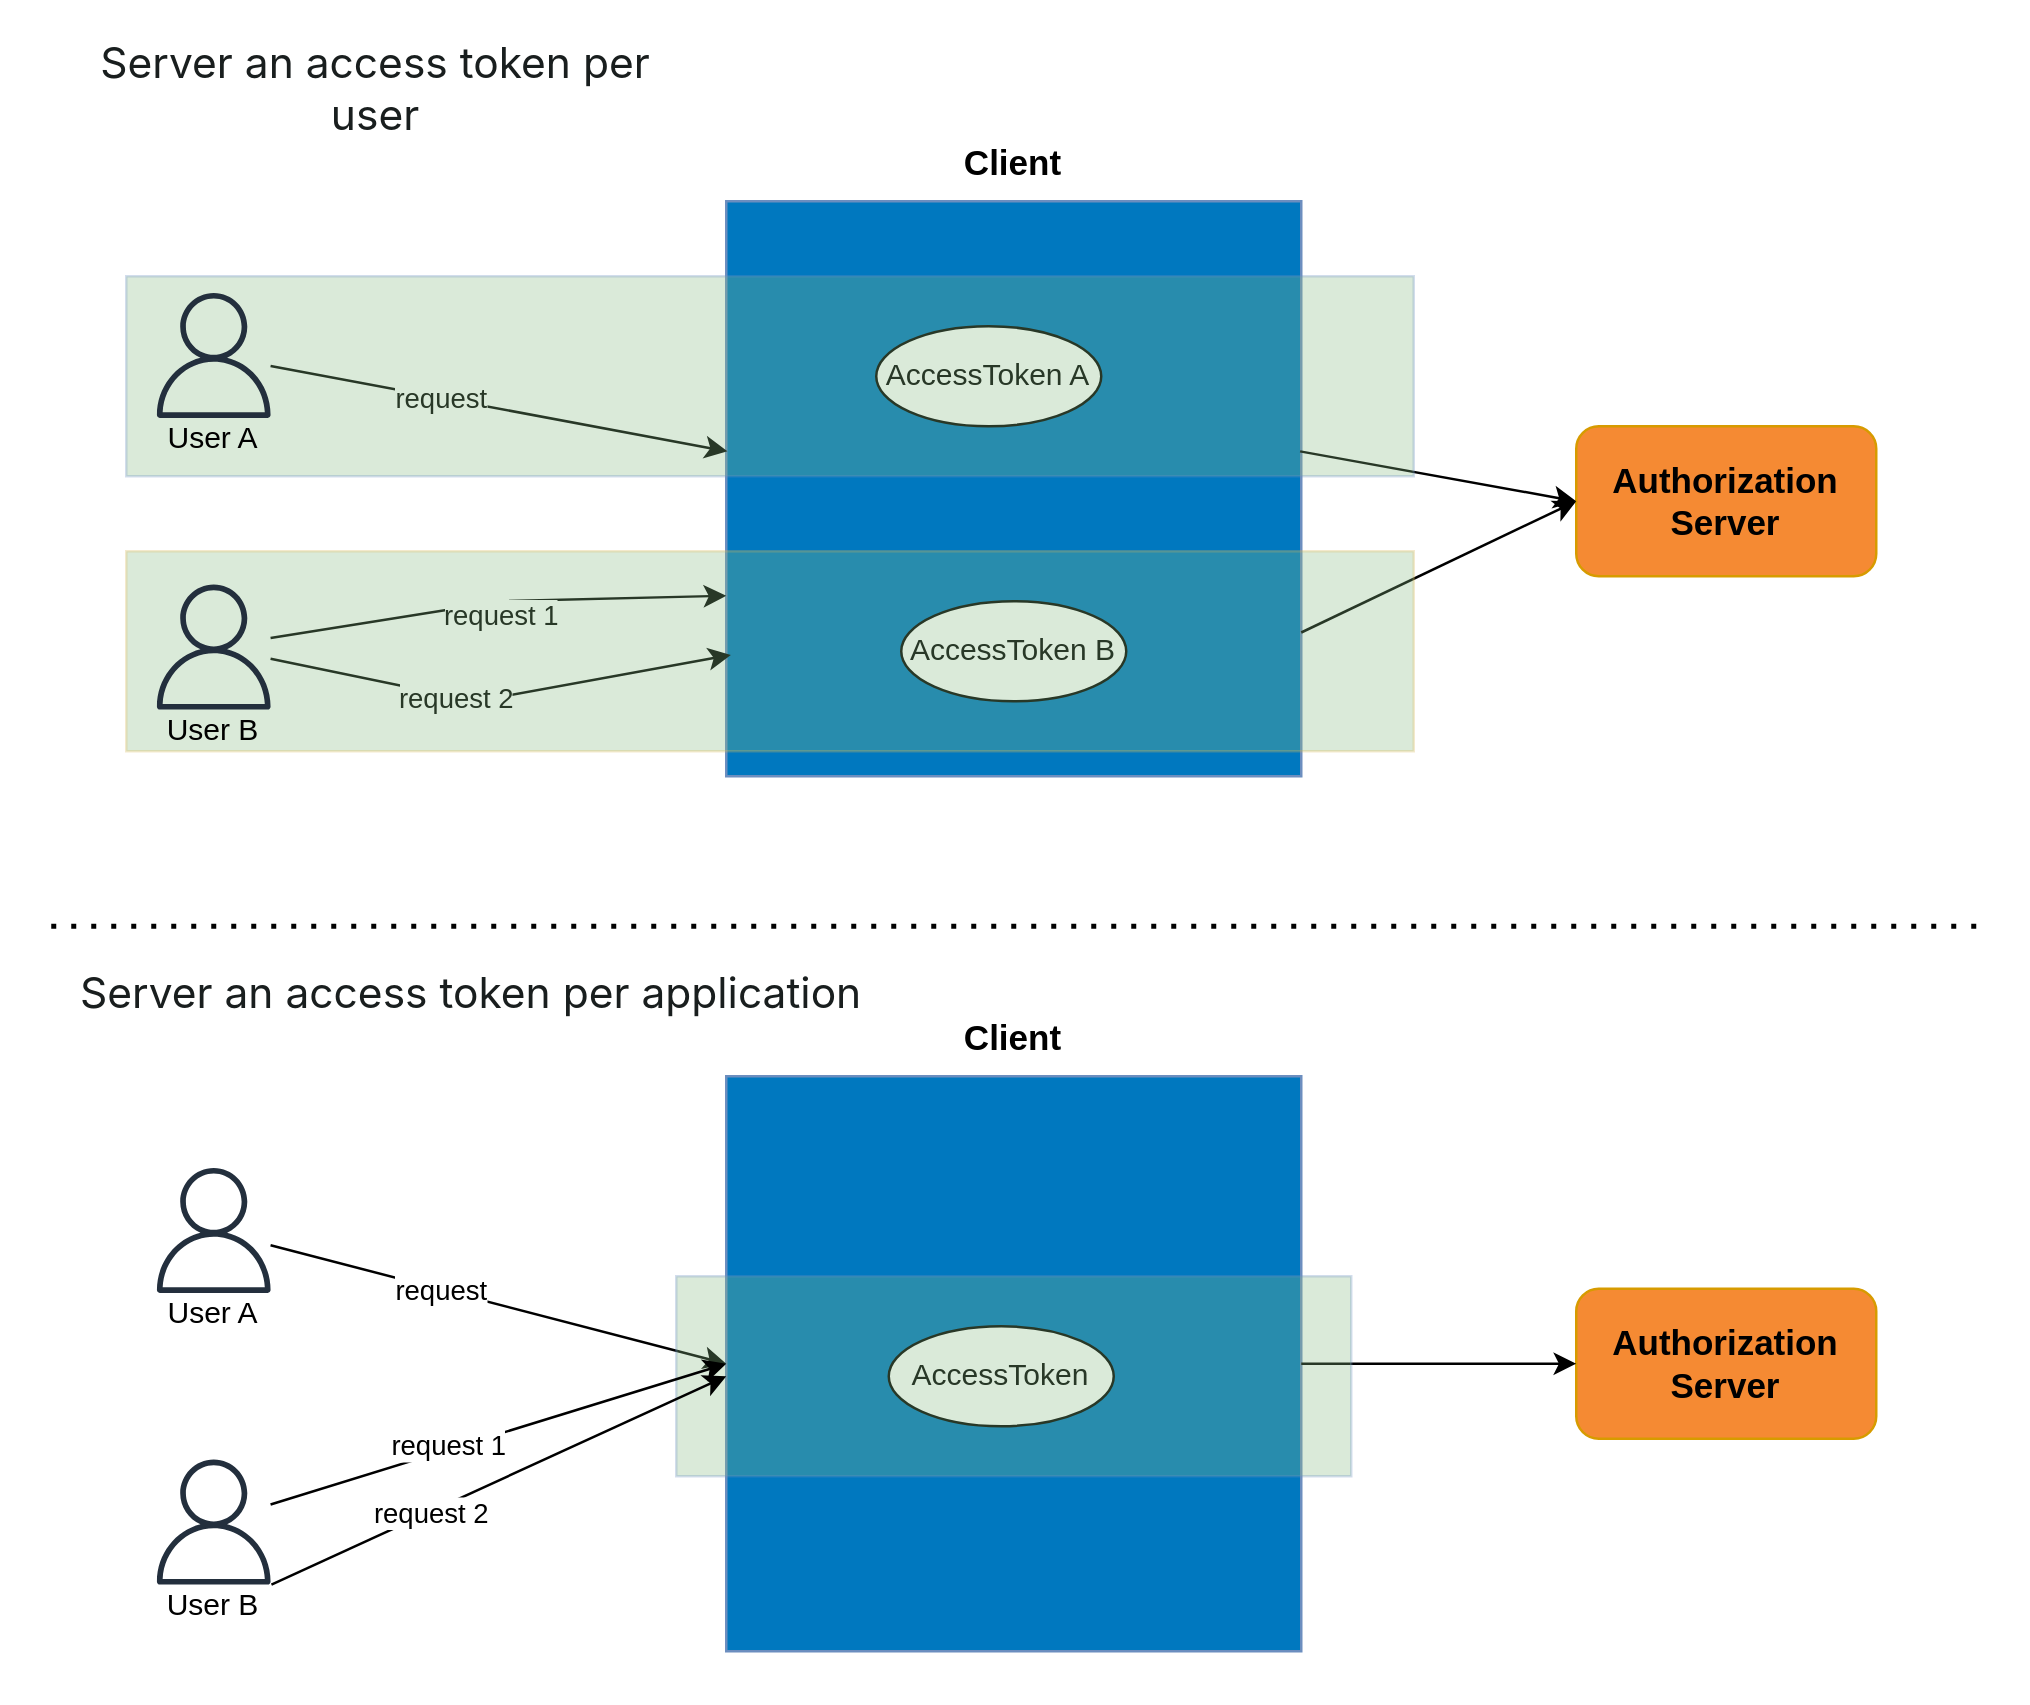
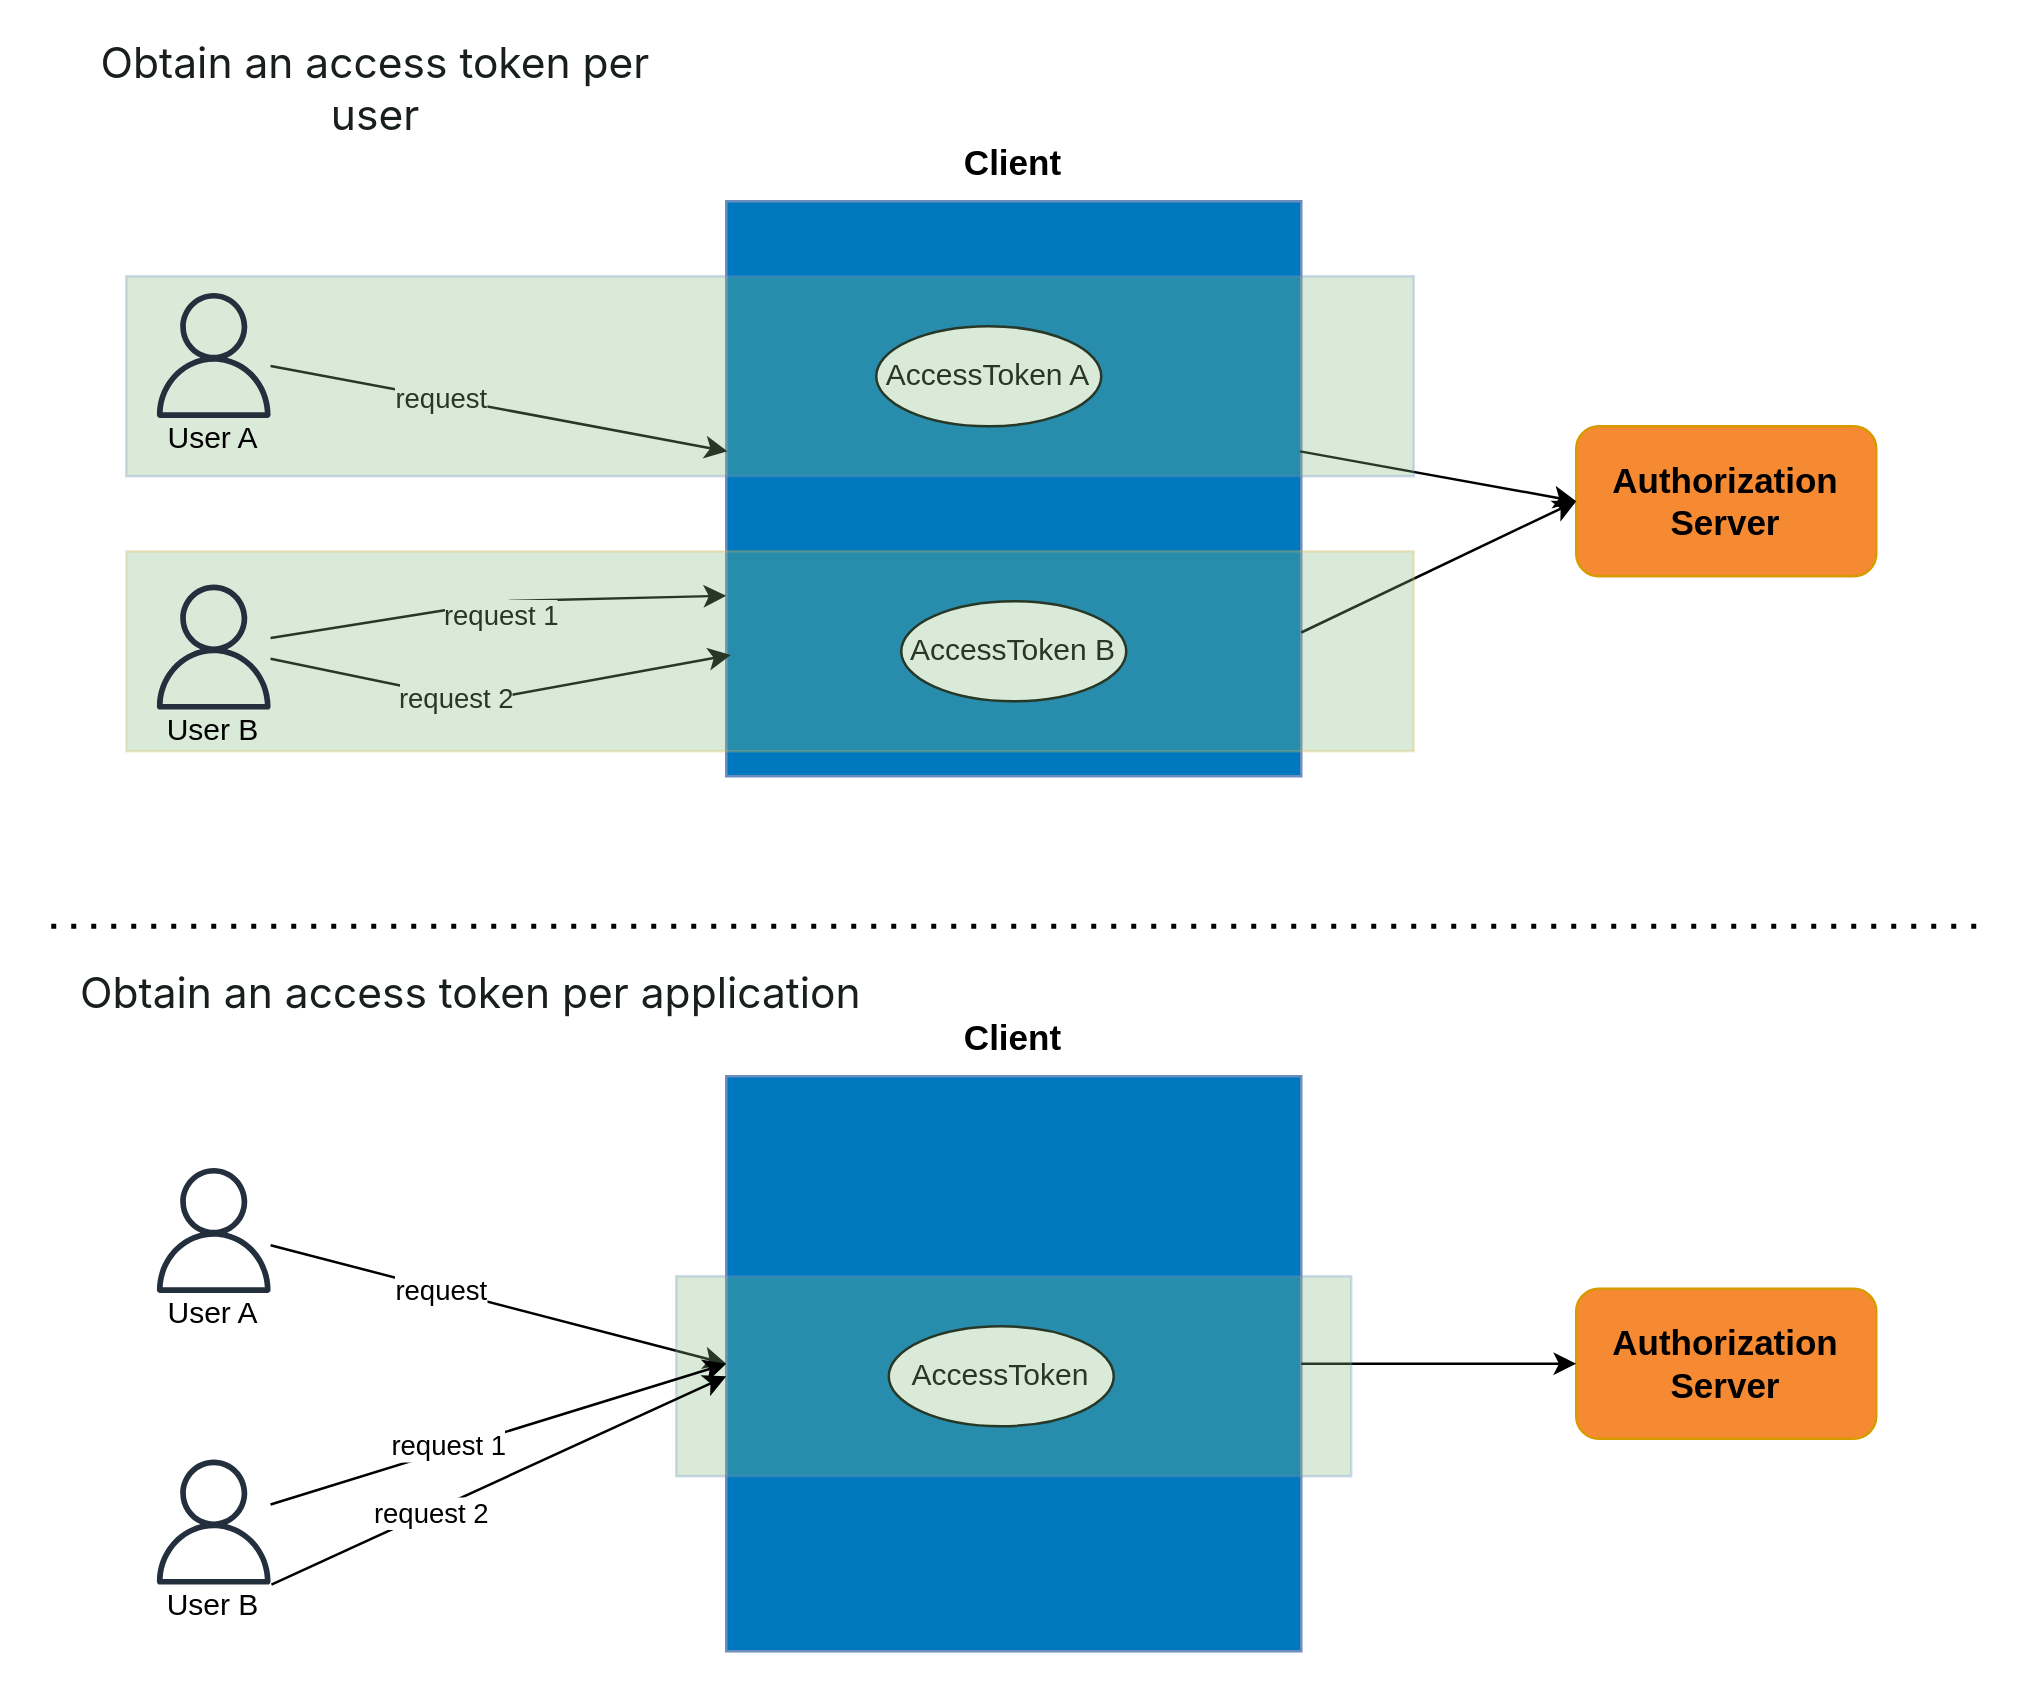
(376, 89) -> (376, 89)
(369, 987) -> (365, 987)
